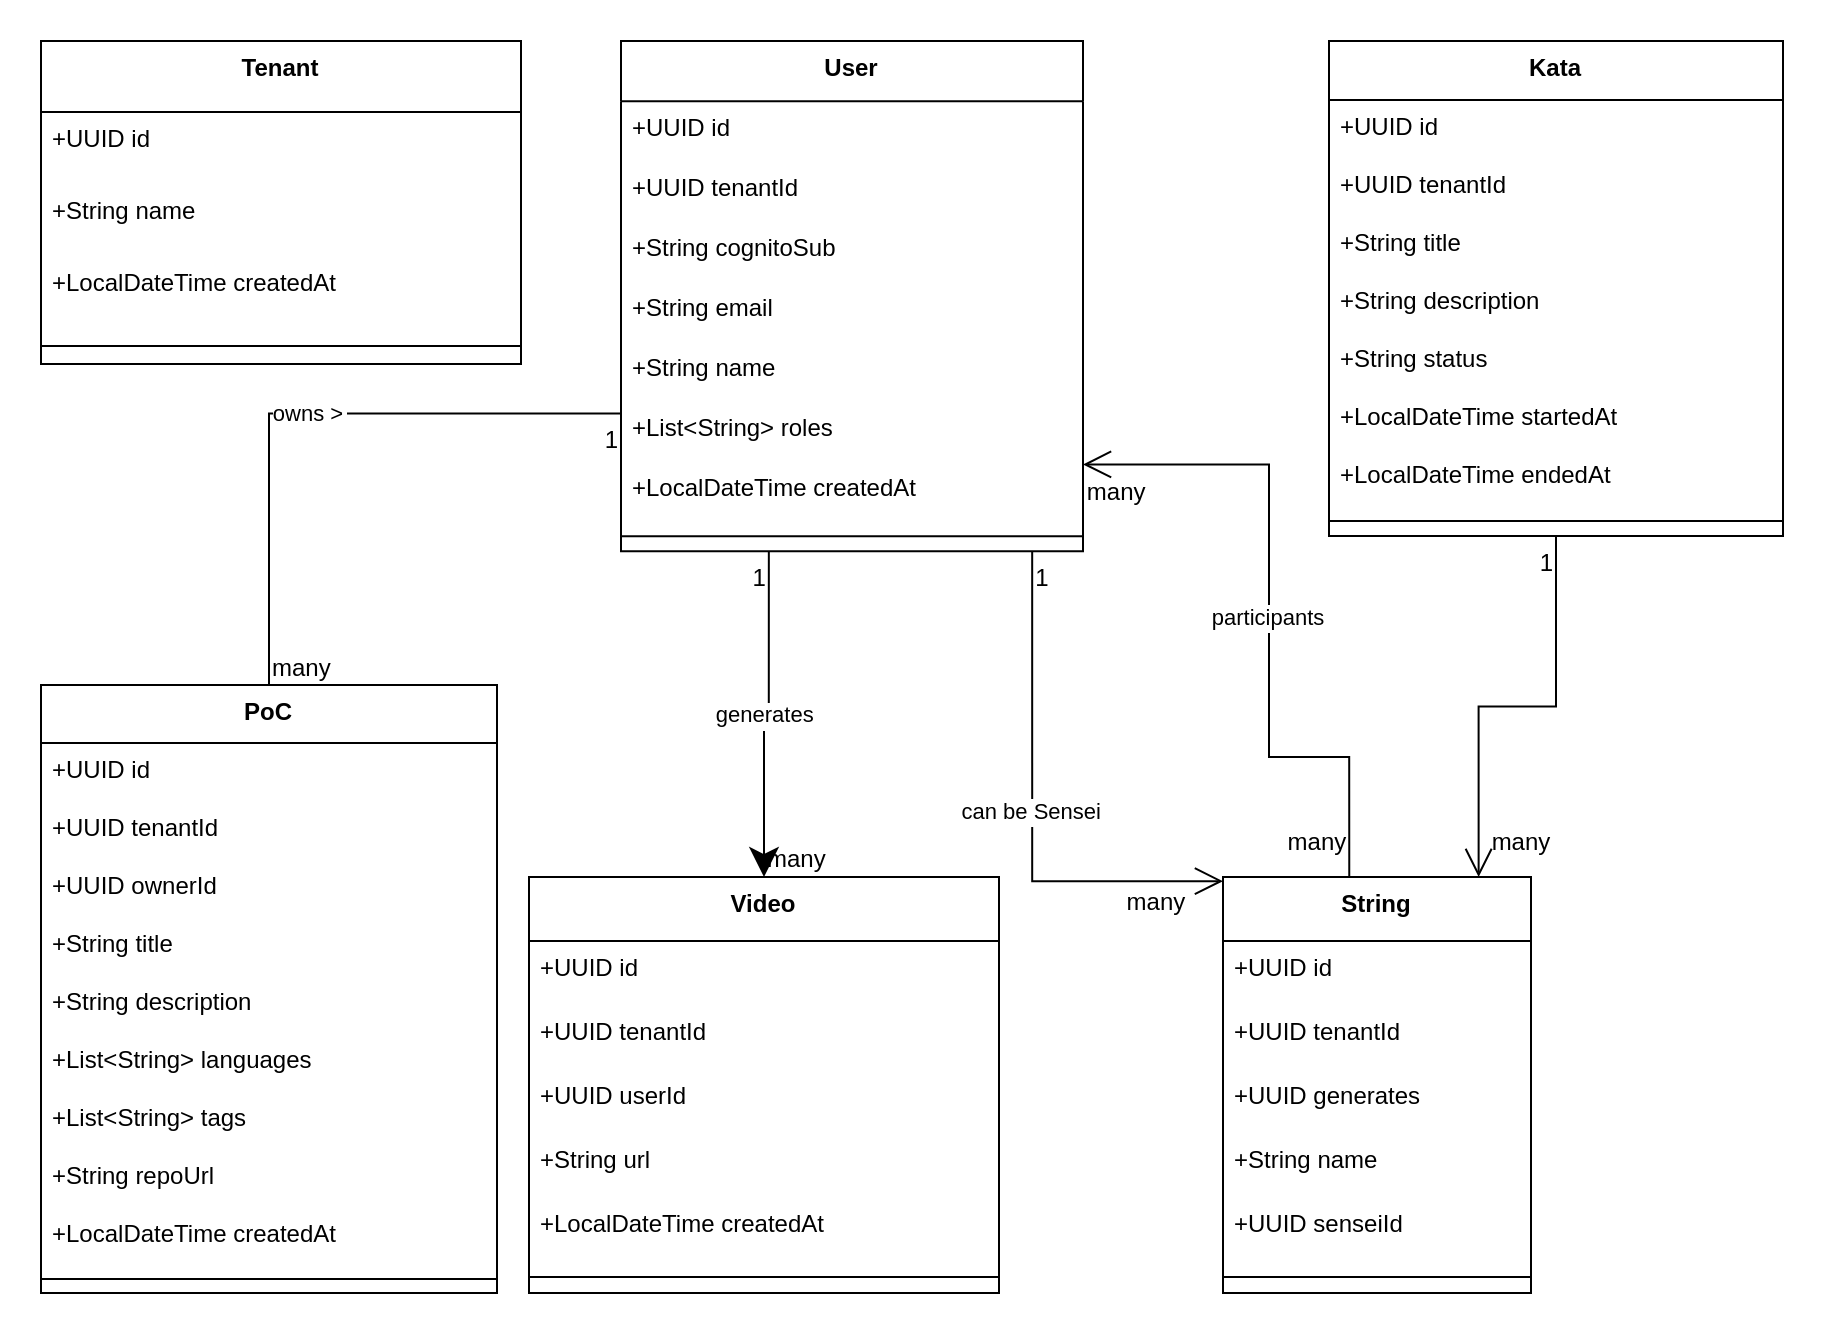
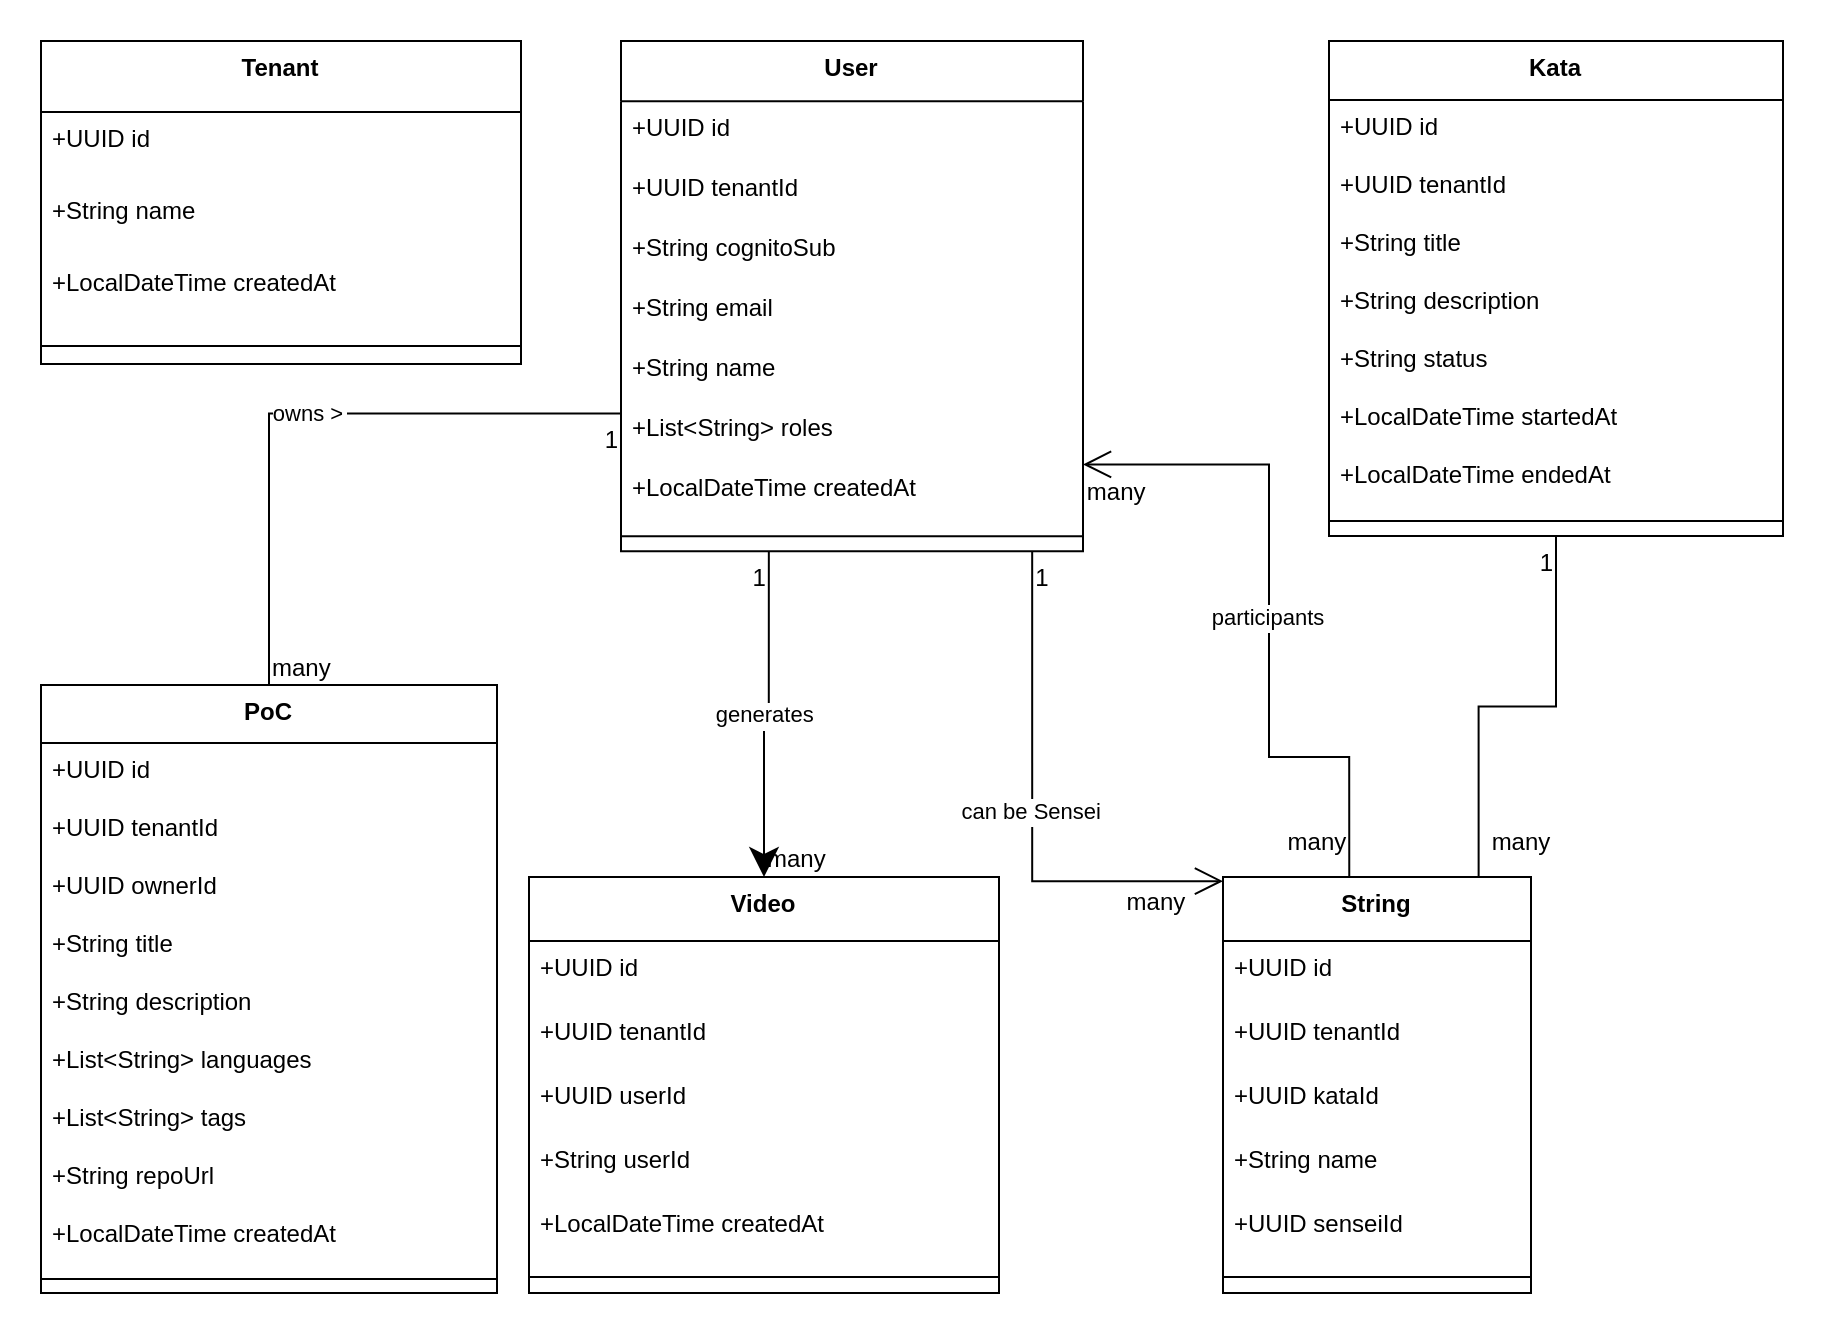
(1479, 868) -> (1479, 870)
(1332, 1096) -> (1312, 1096)
(605, 1160) -> (628, 1160)
